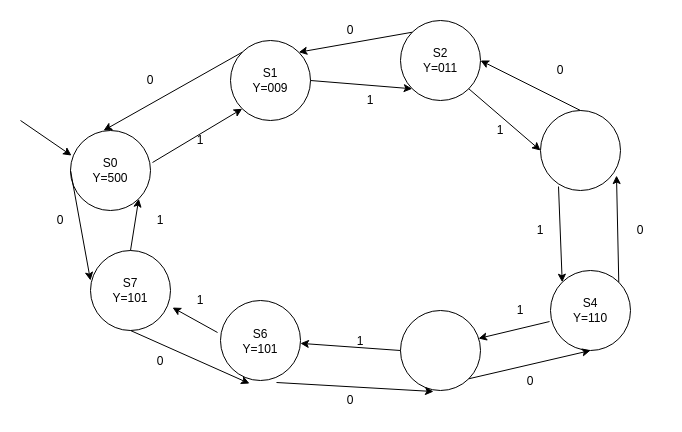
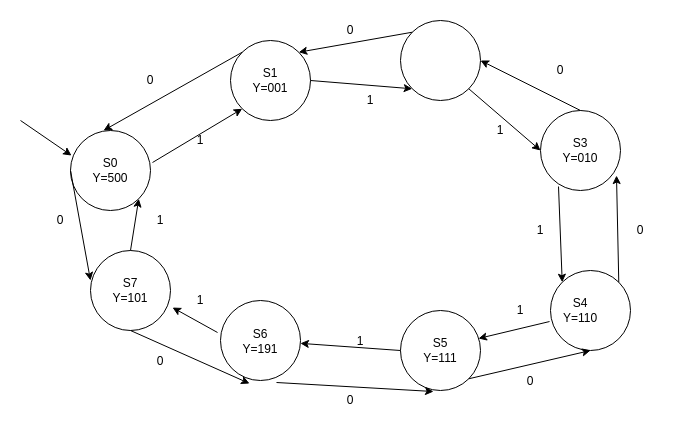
(441, 61) -> none
(271, 81) -> (271, 81)
none -> (581, 151)
(591, 311) -> (581, 311)
(261, 342) -> (261, 342)
none -> (441, 351)
